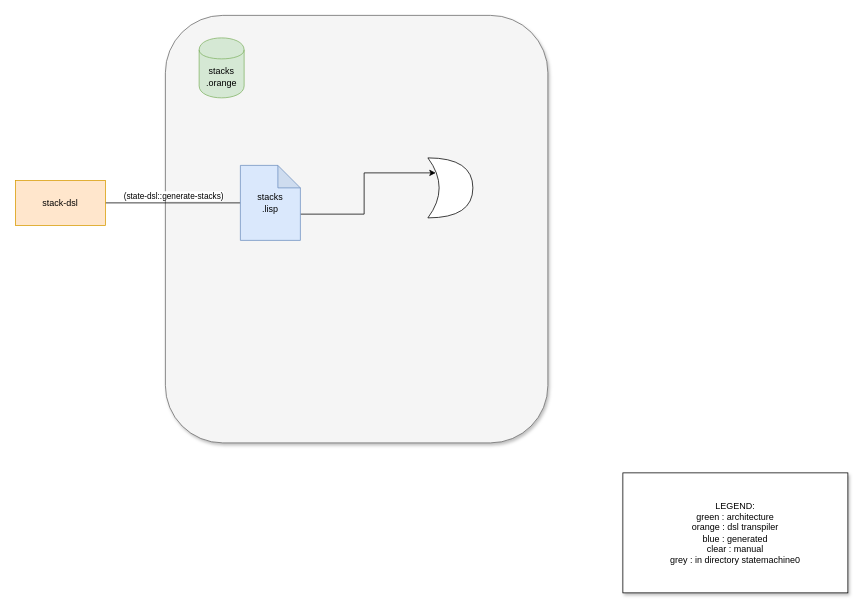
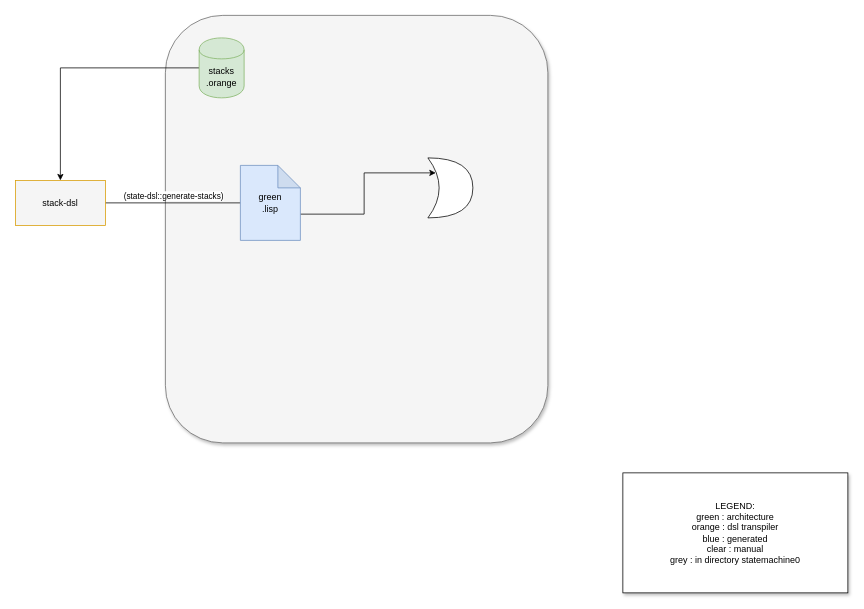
none -> (60, 120)
(60, 203) -> (60, 203)
(270, 203) -> (270, 203)
